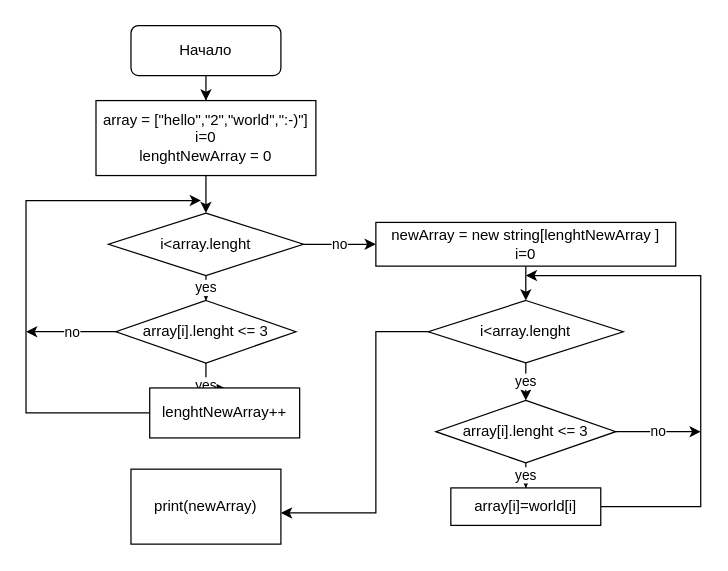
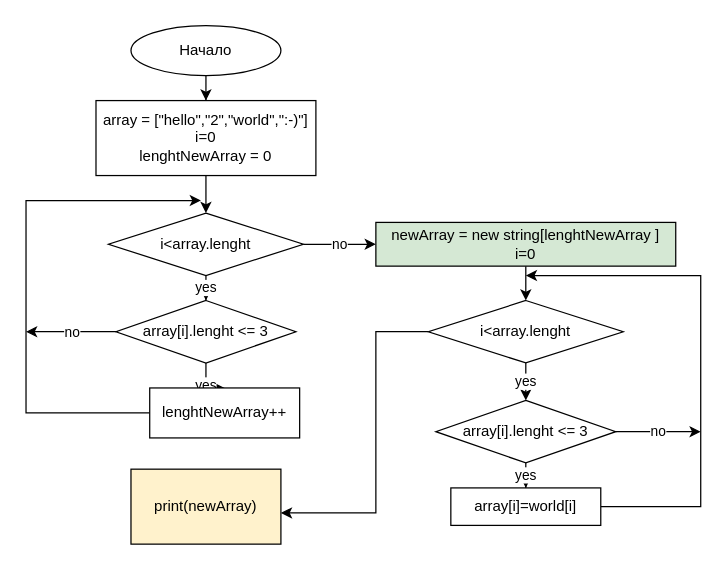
(206, 51) -> (206, 51)
(526, 244) -> (526, 244)
(206, 507) -> (206, 507)
